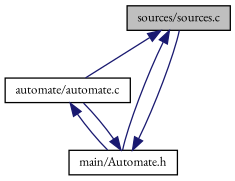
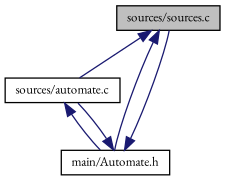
(68, 90) -> (63, 90)
